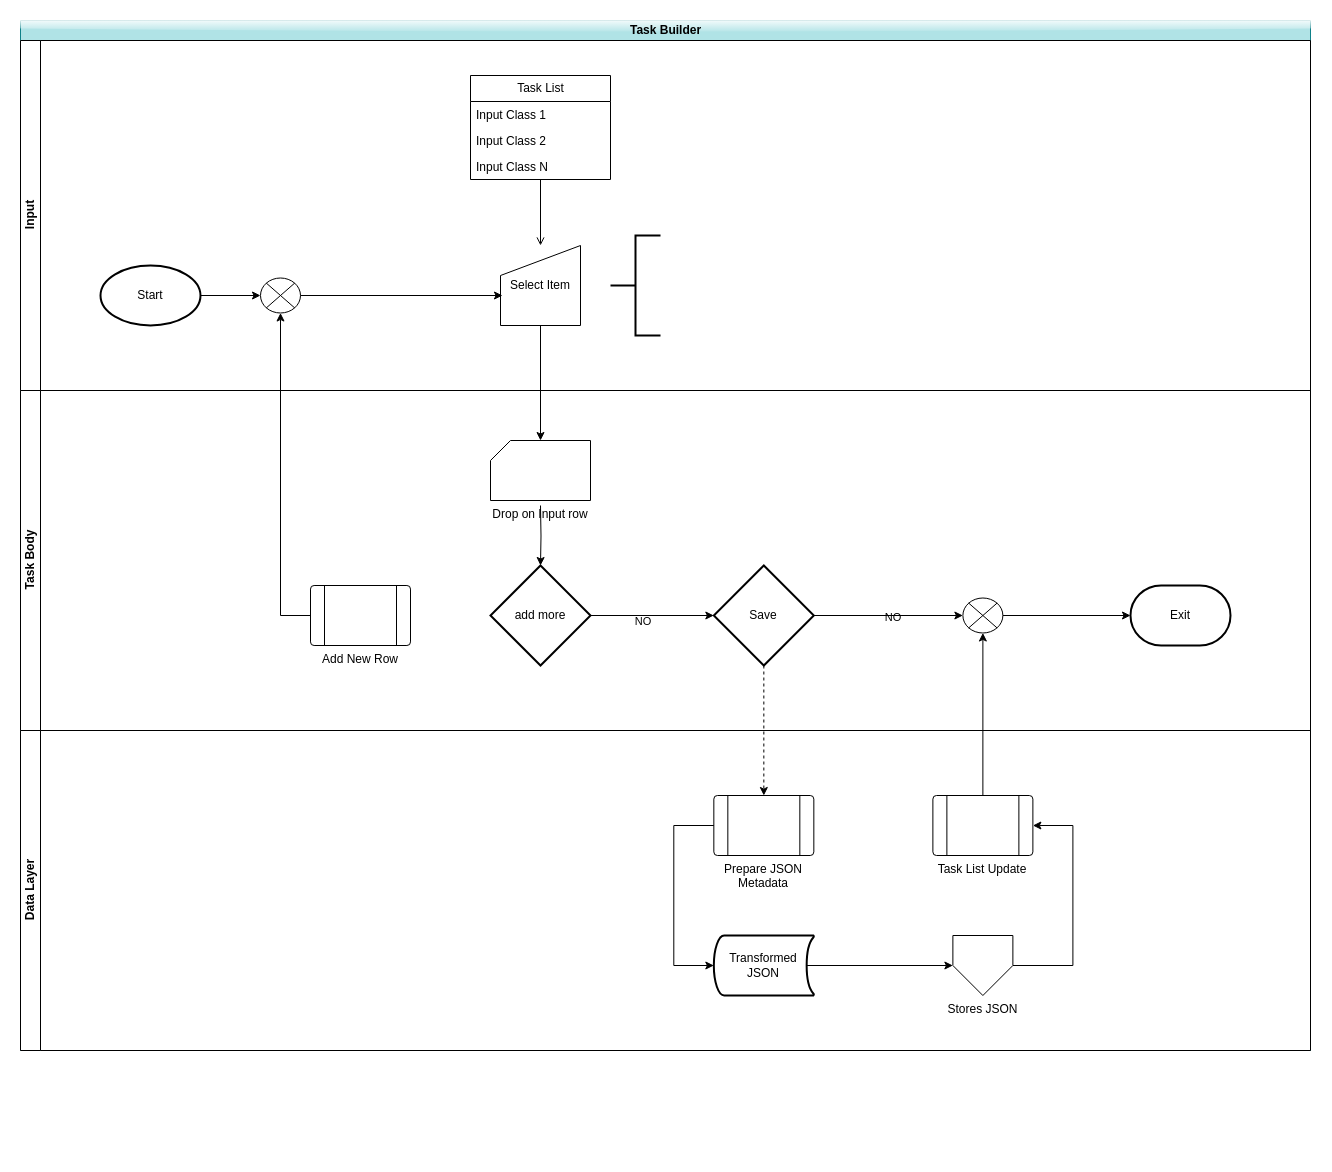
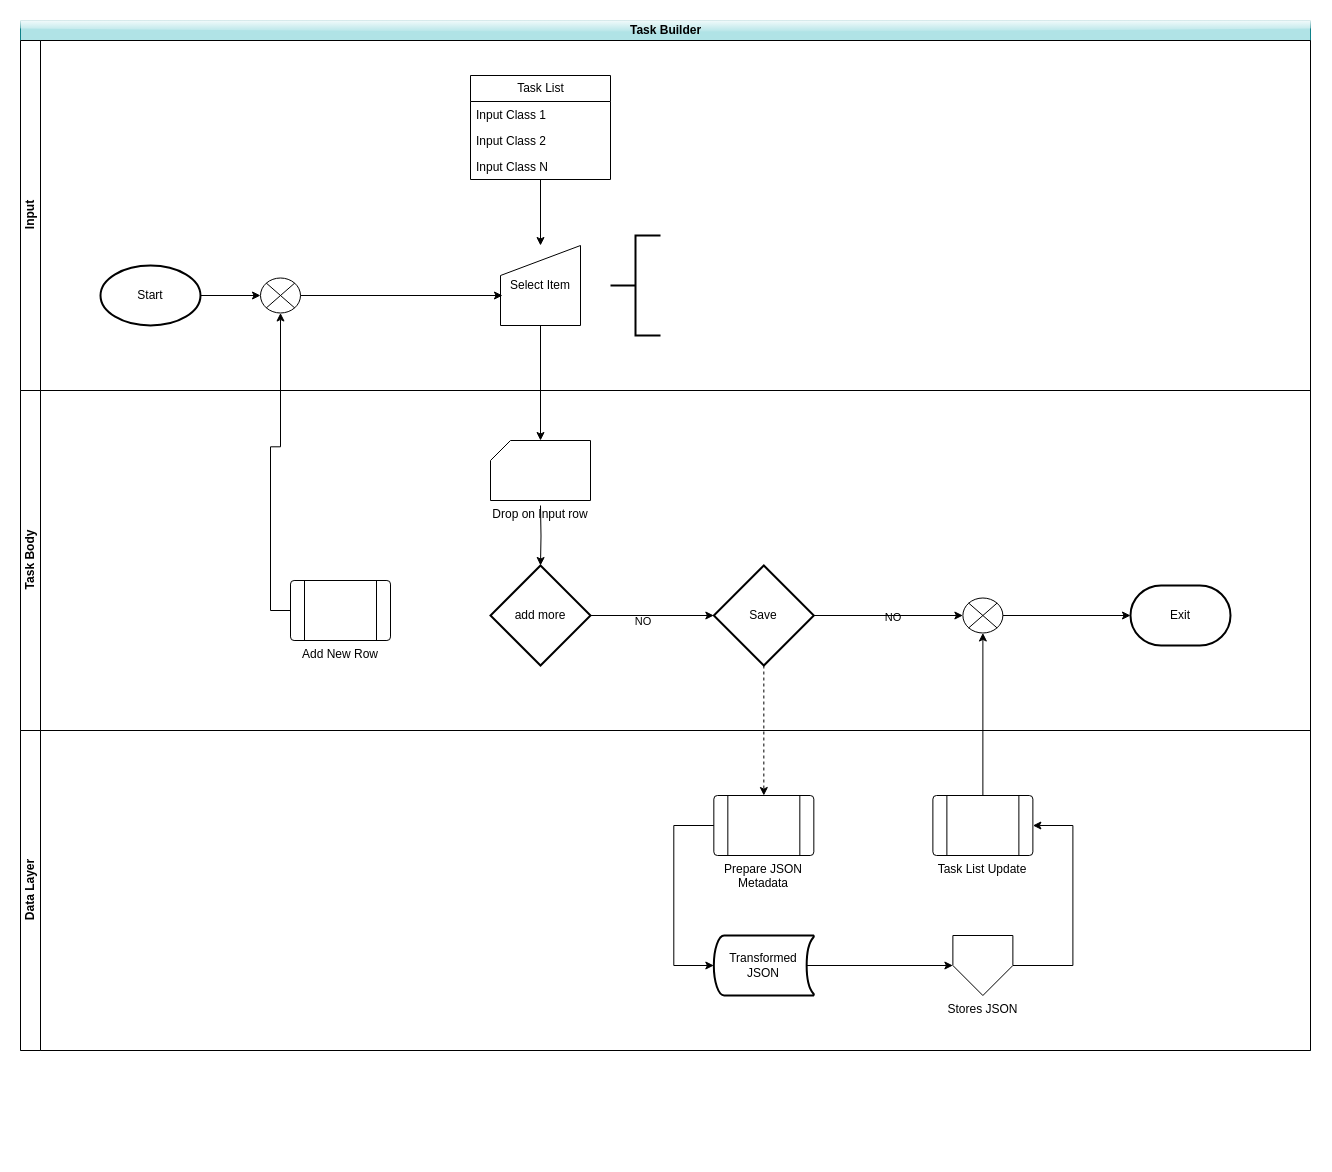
(541, 239) -> (541, 237)
(361, 616) -> (341, 611)
